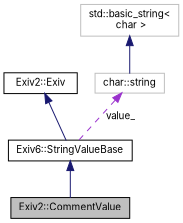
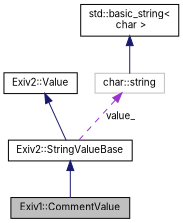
(130, 20) -> (130, 20)
(41, 83) -> (41, 83)
(70, 151) -> (70, 151)
(70, 208) -> (70, 208)
